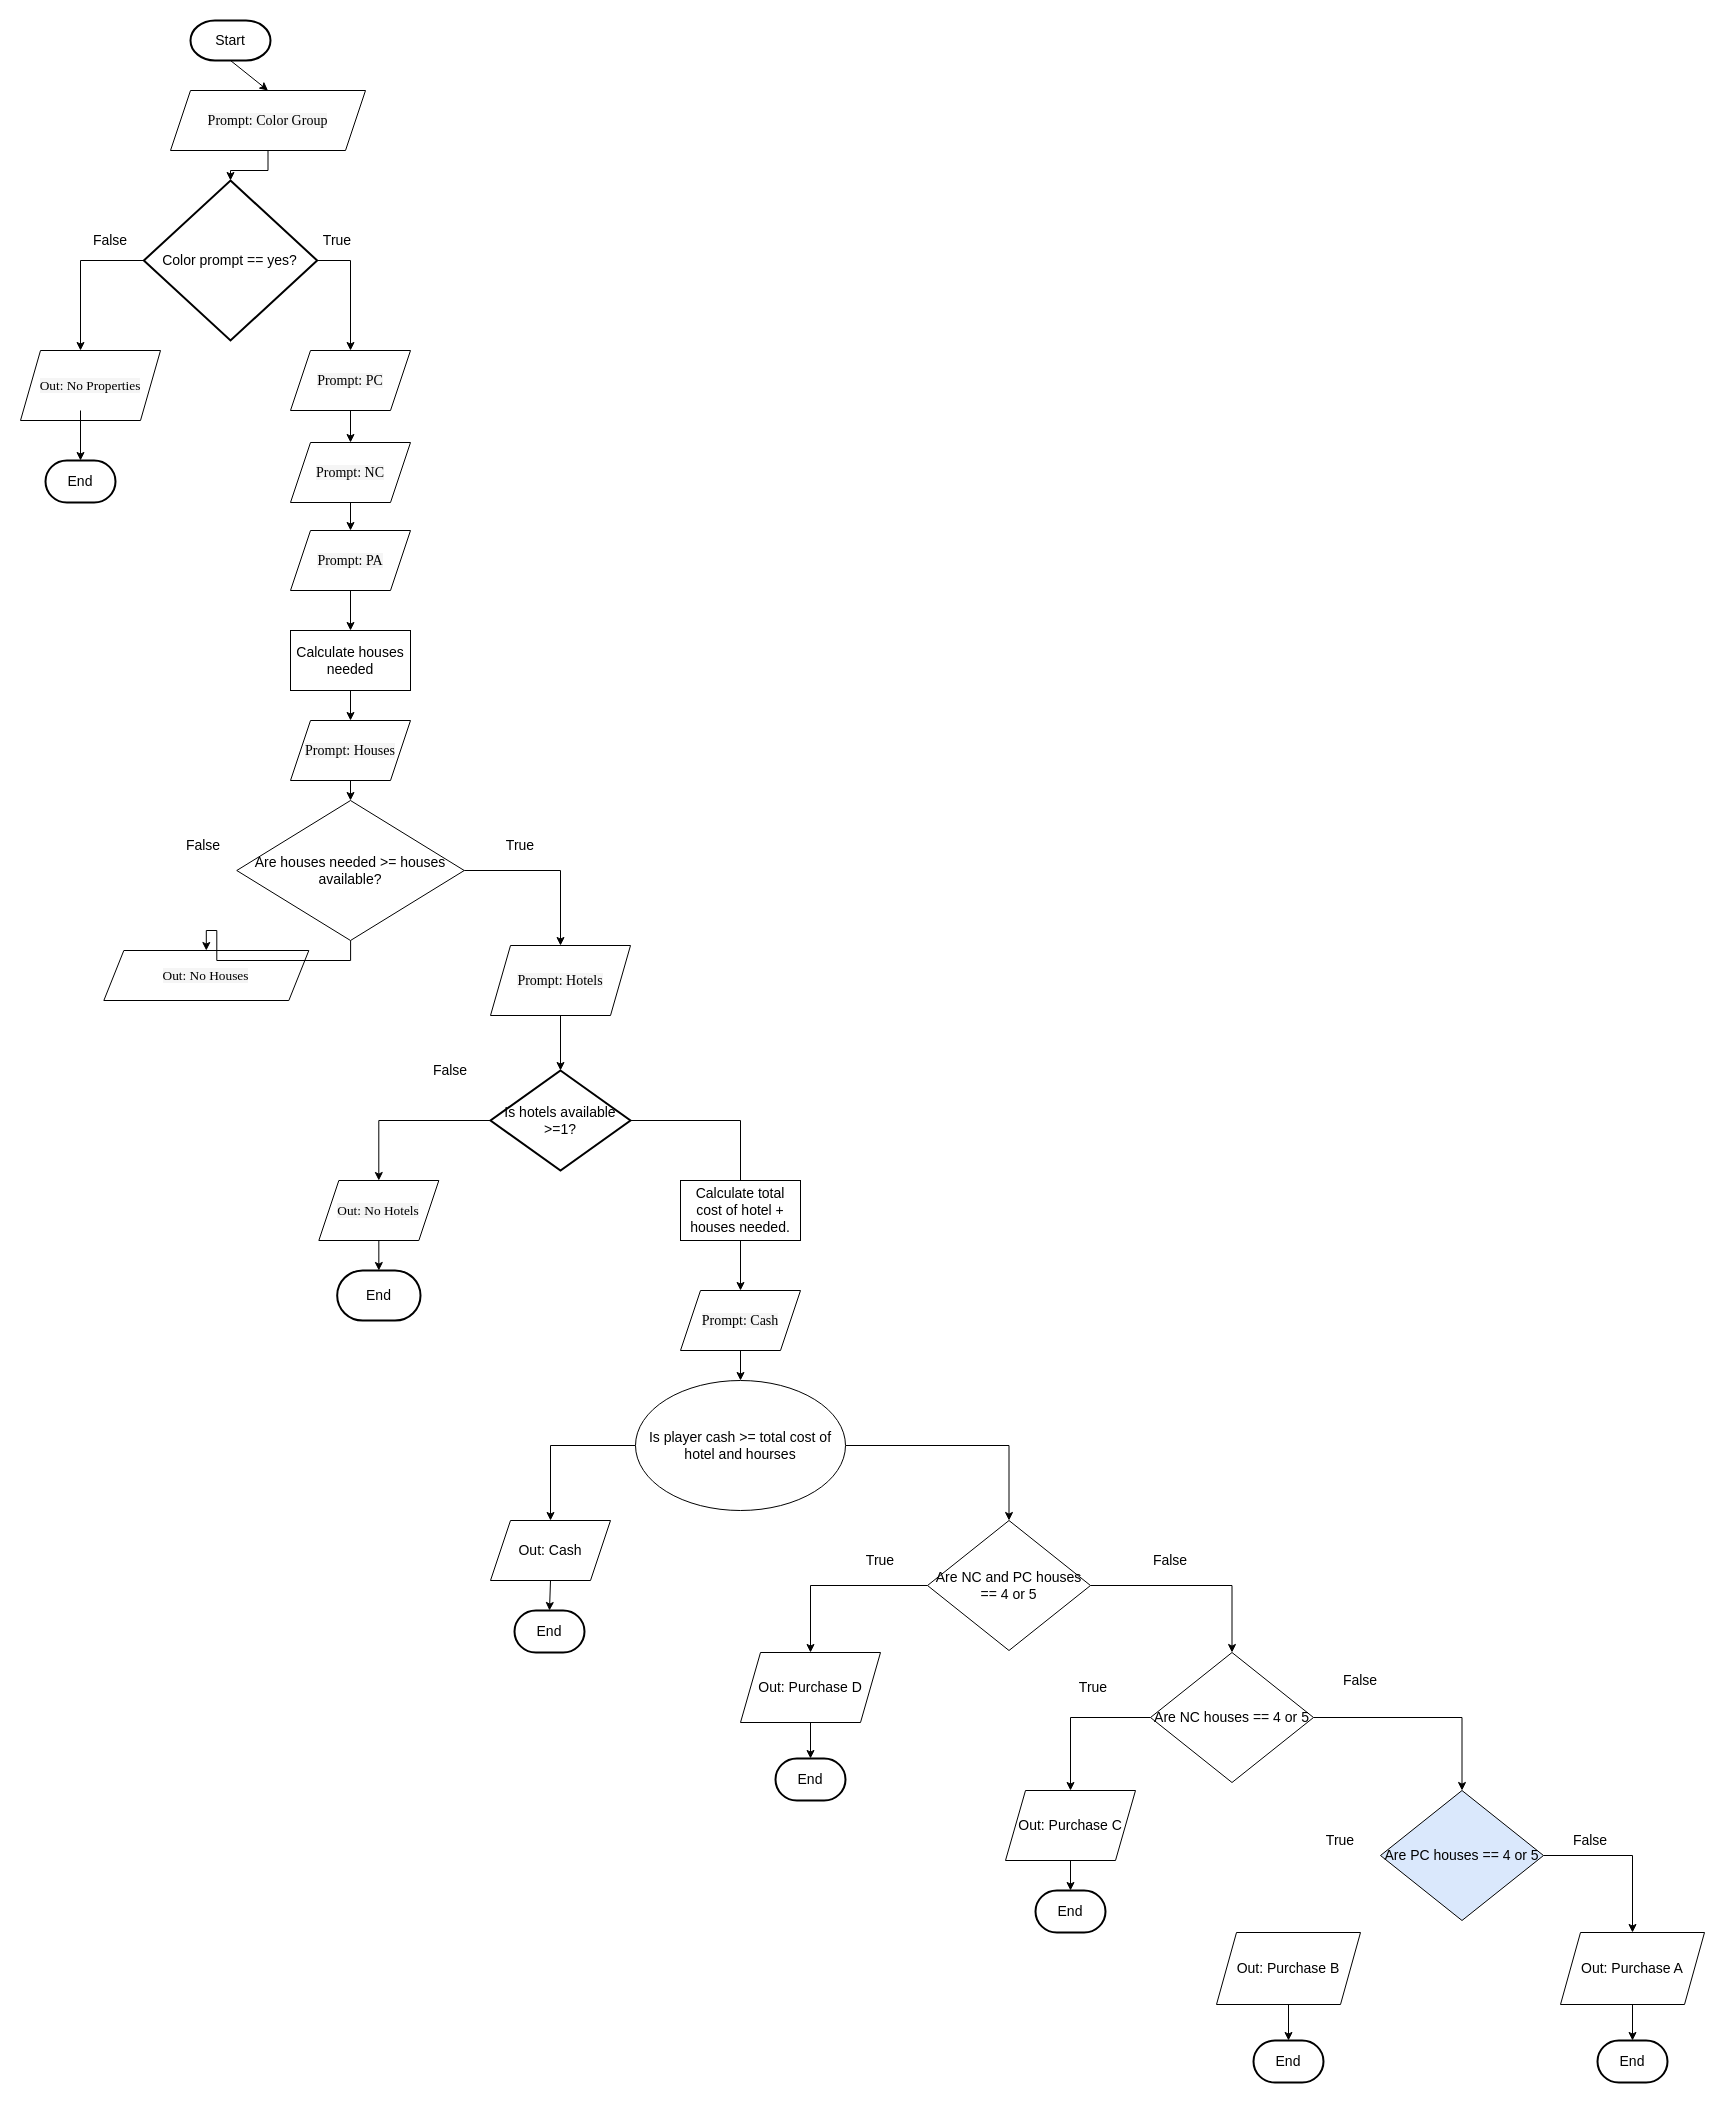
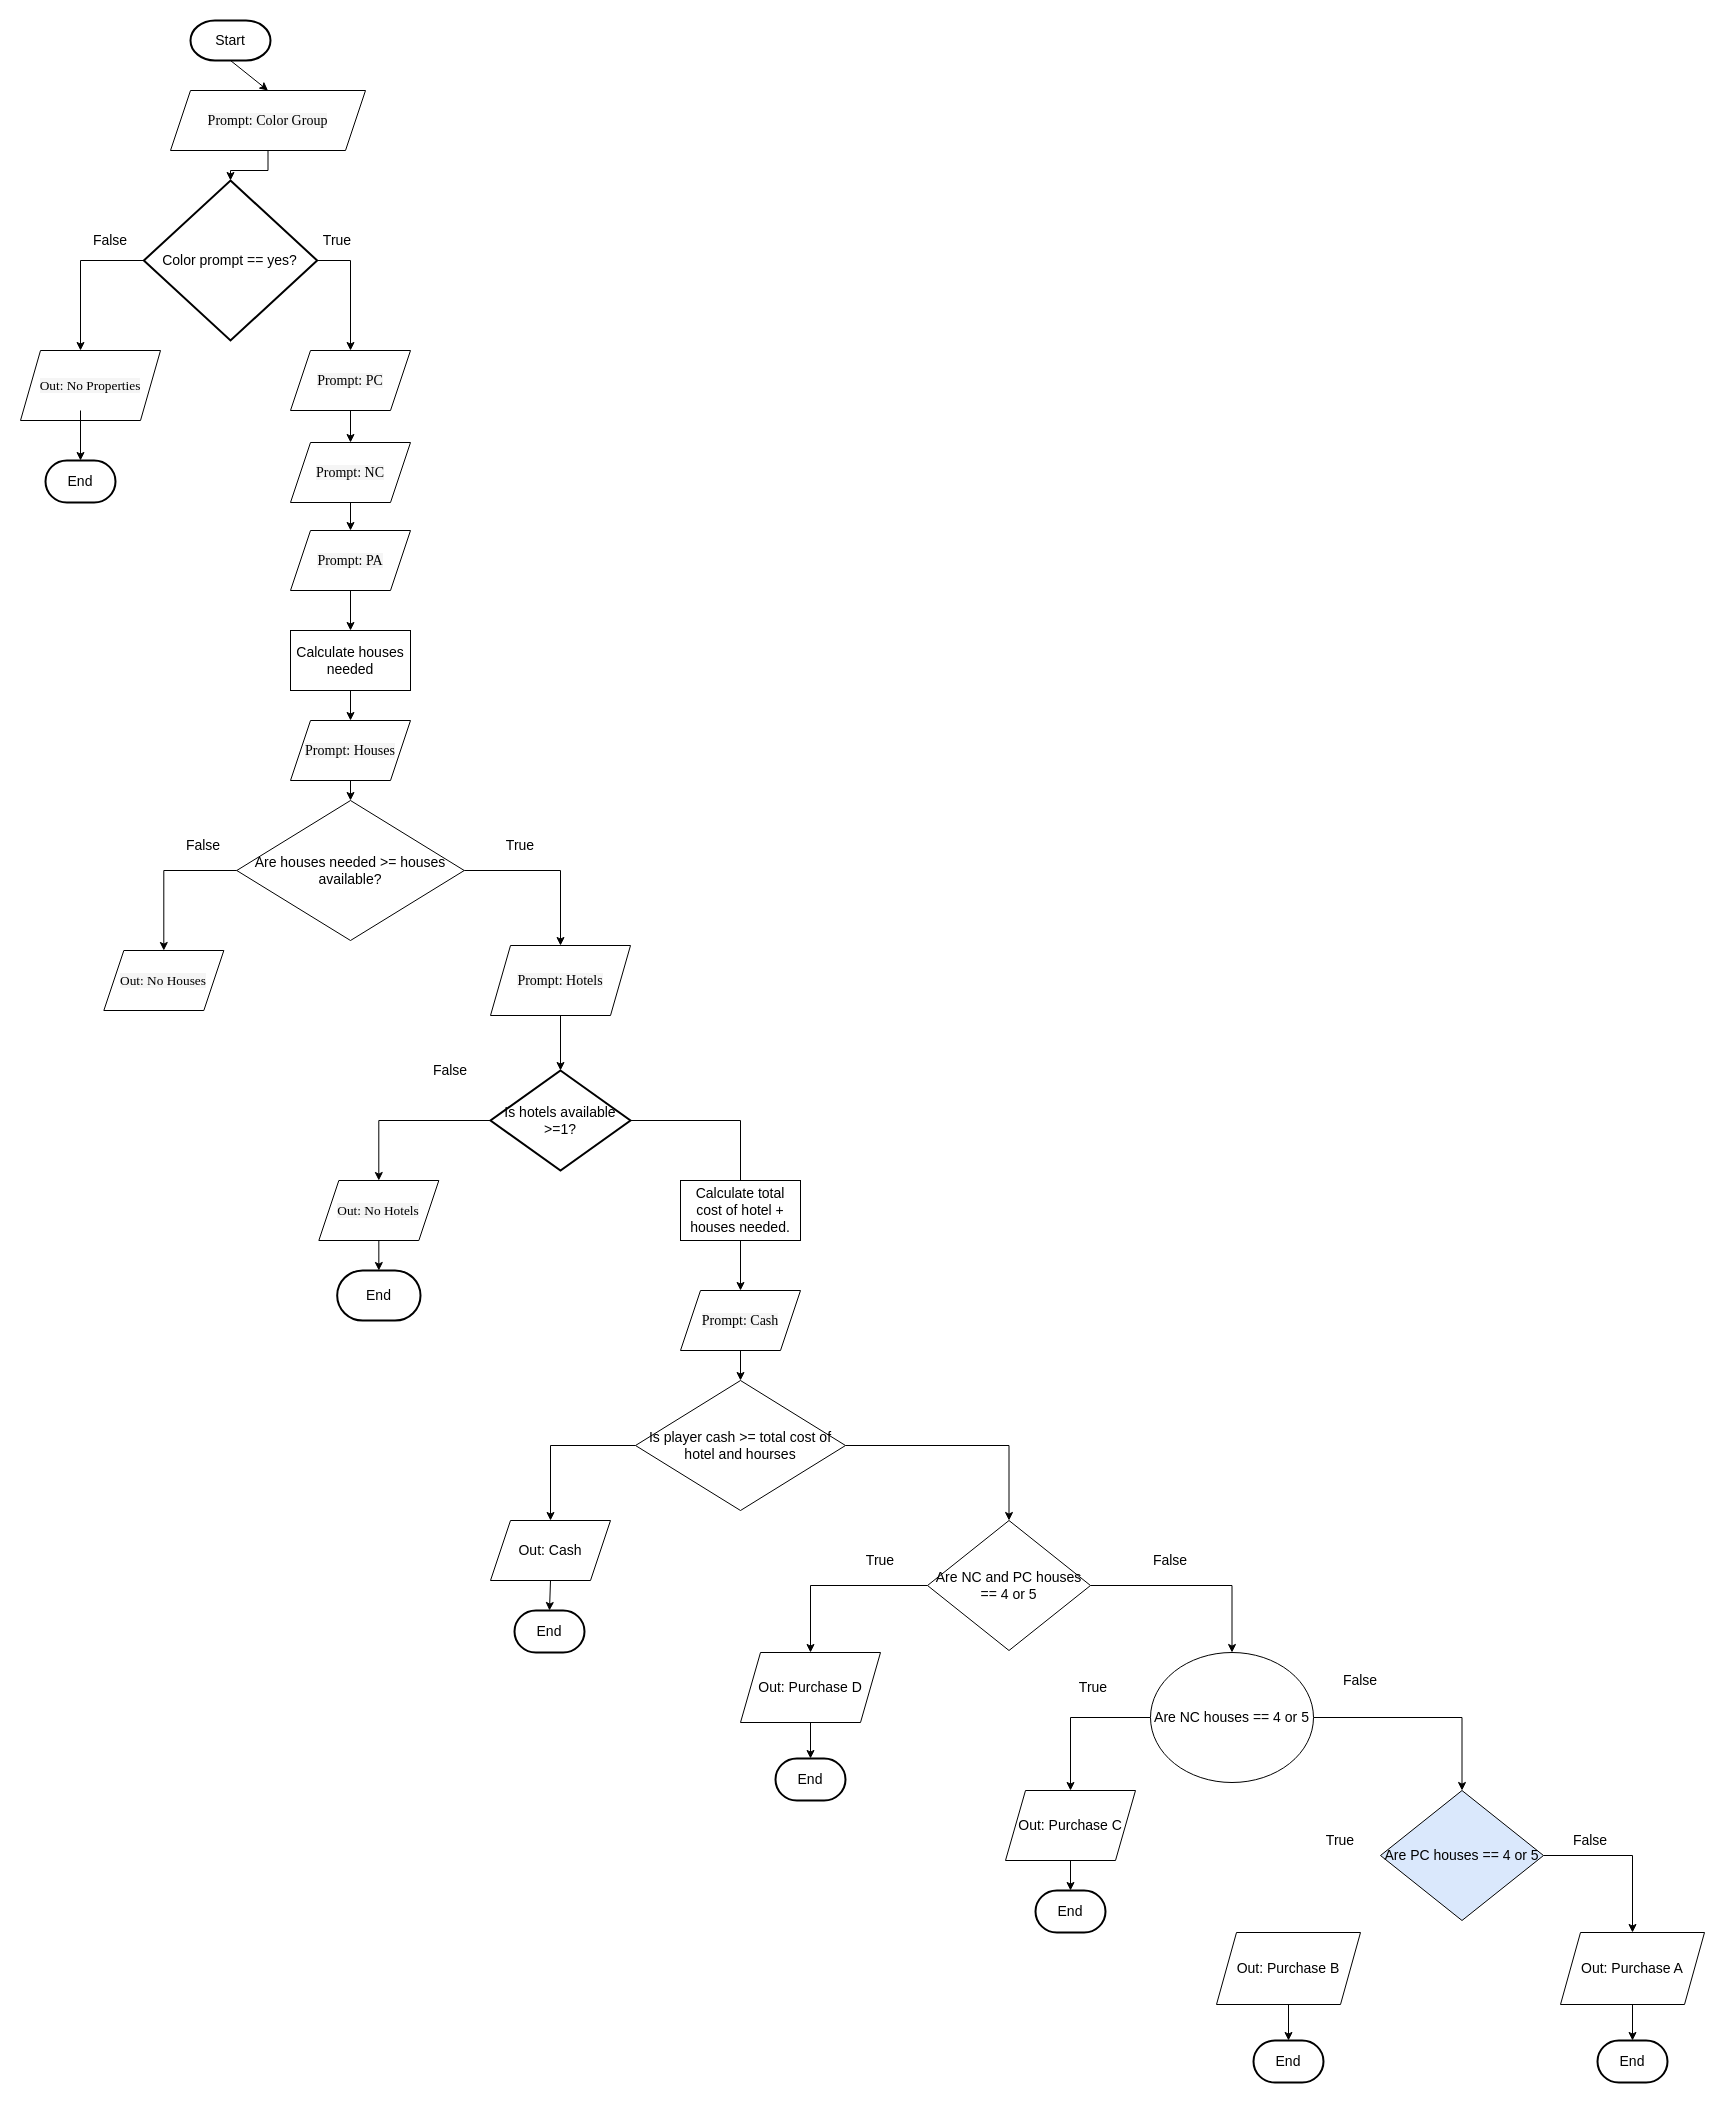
(206, 976) -> (164, 981)
(741, 1446) -> (741, 1446)
(1232, 1718) -> (1232, 1718)
